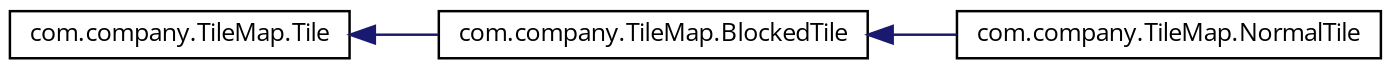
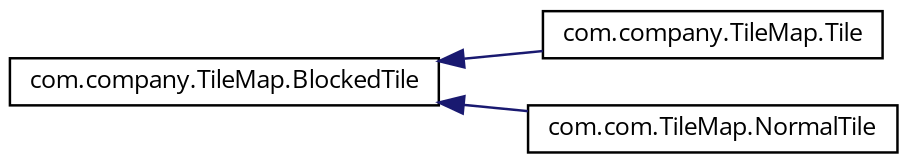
(407, 35) -> (503, 55)
(1169, 35) -> (713, 129)
